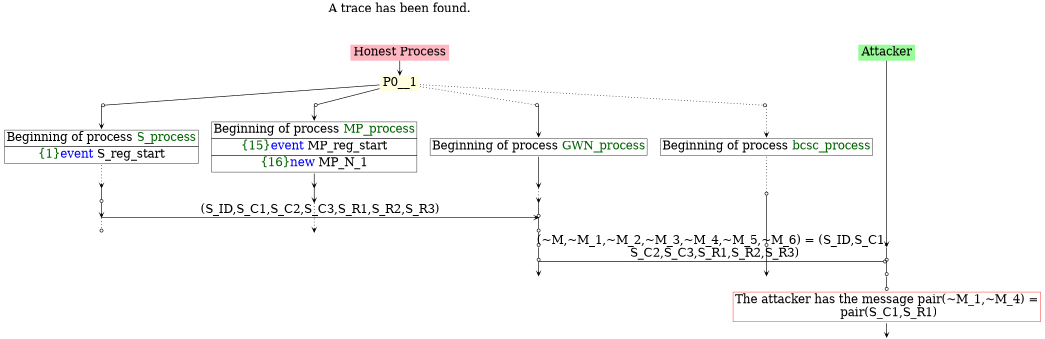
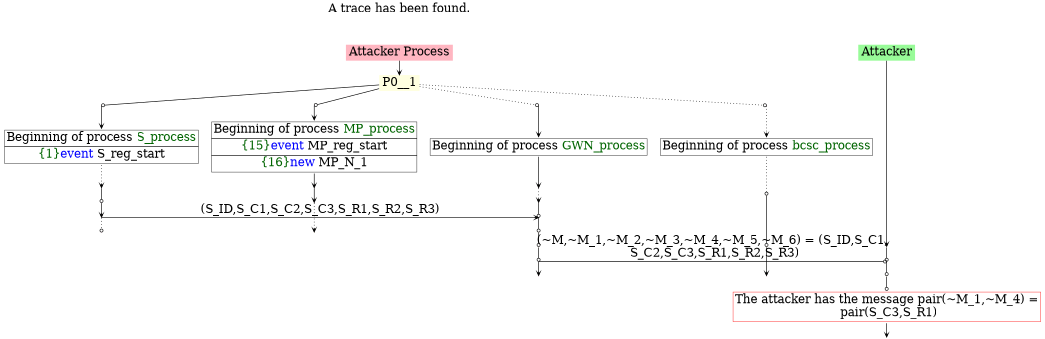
(400, 53) -> (399, 53)
(887, 313) -> (887, 313)
